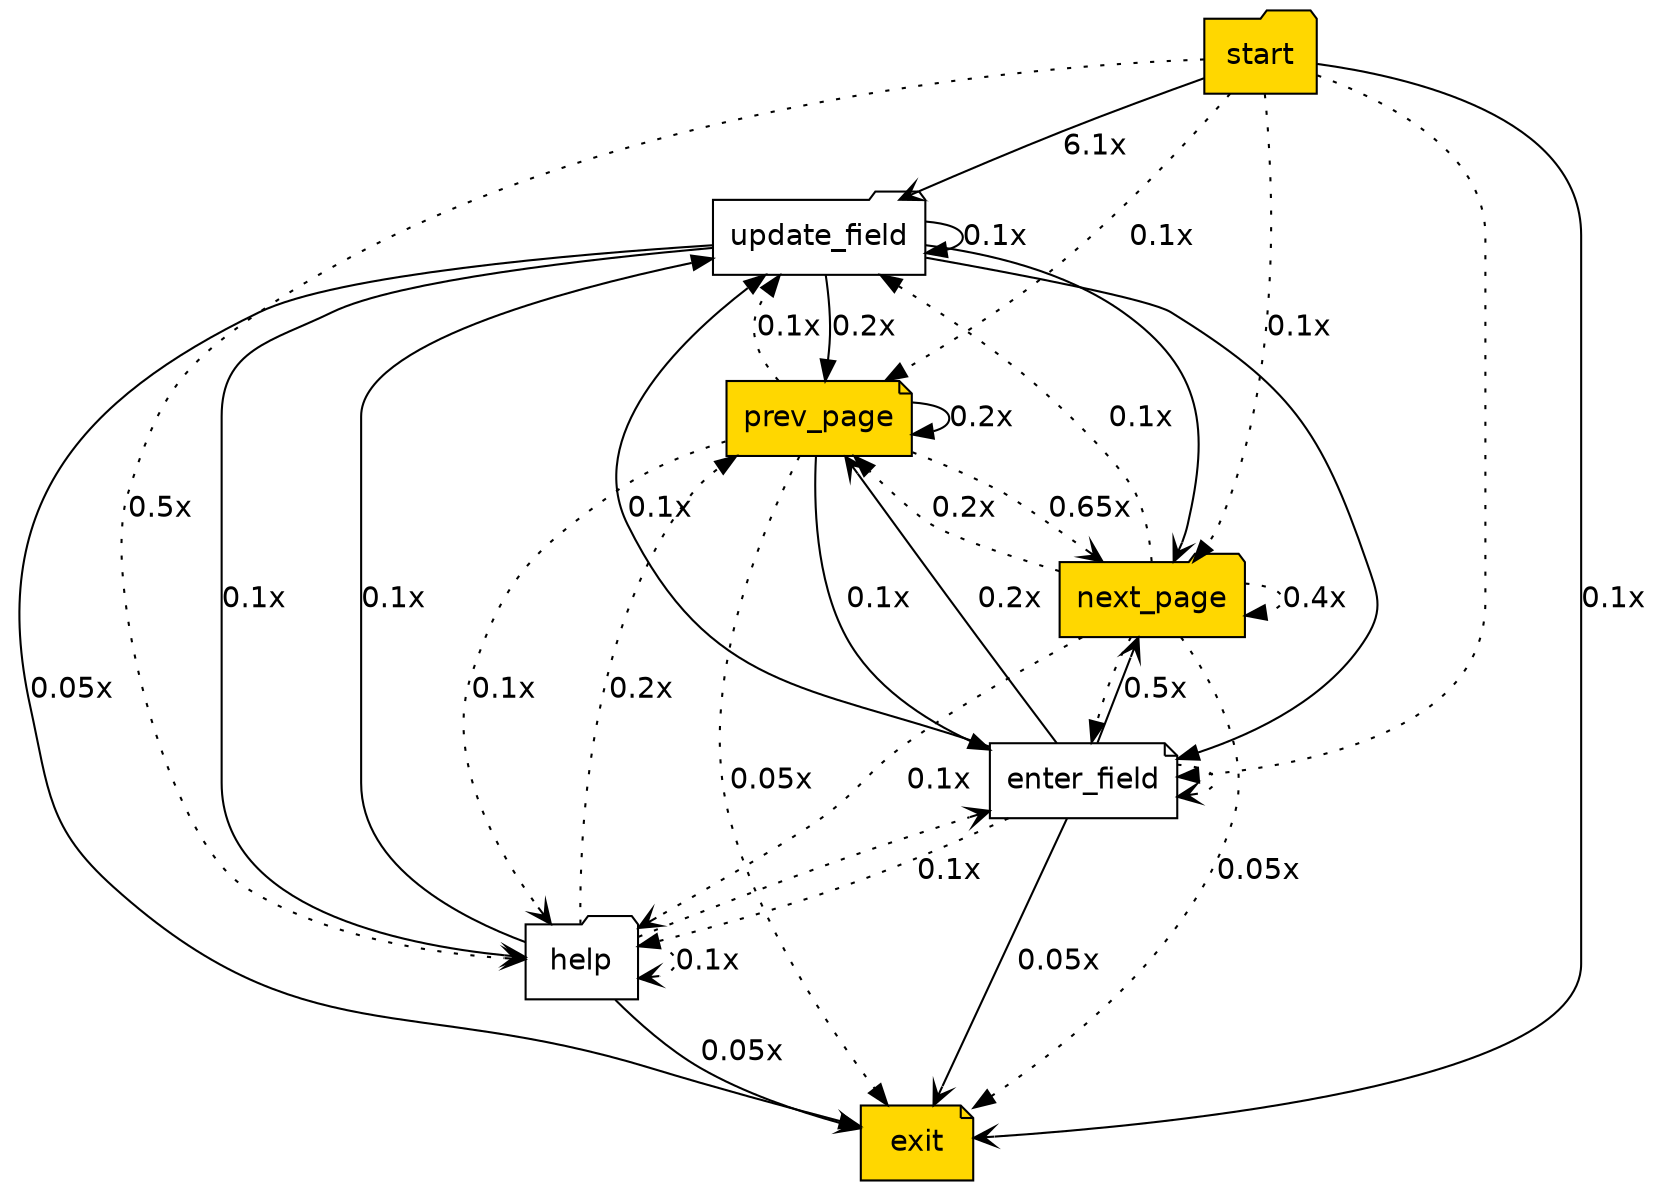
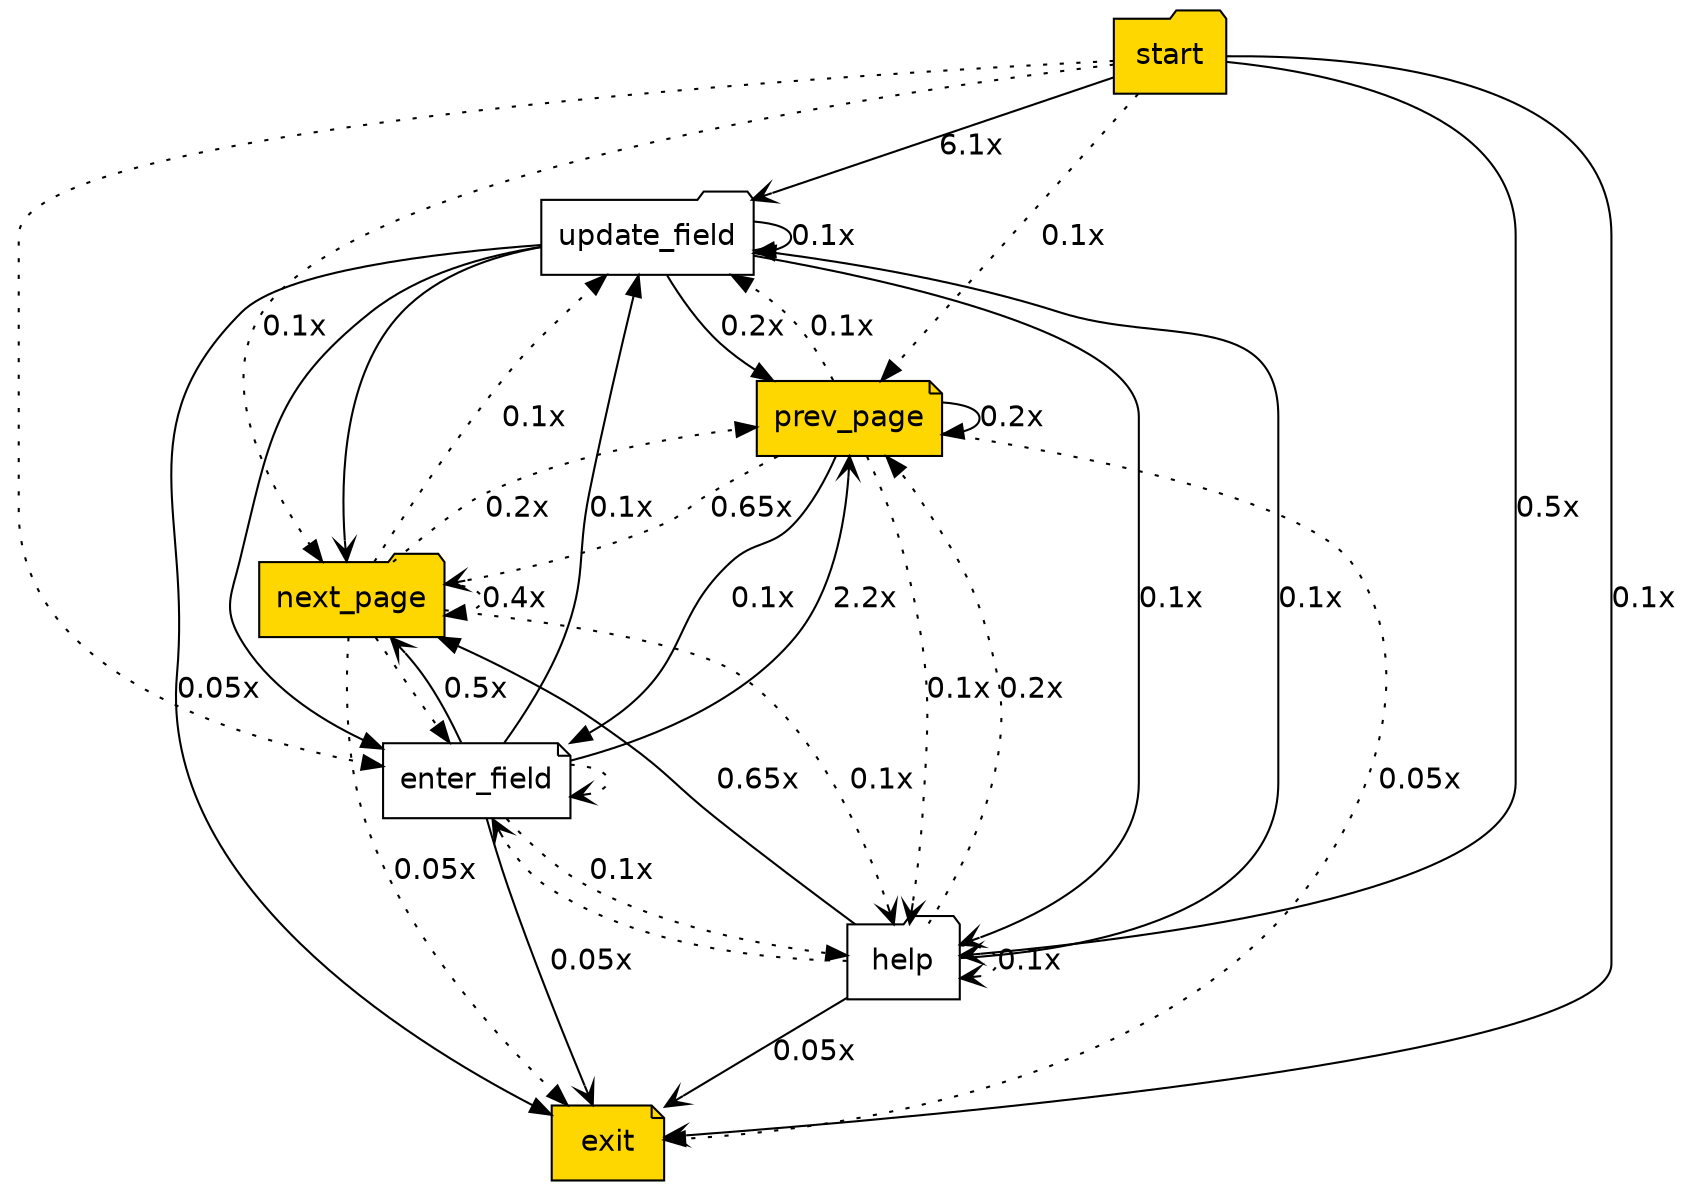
(328, 272) -> (1516, 617)
(1010, 600) -> (865, 600)
none -> (664, 773)
